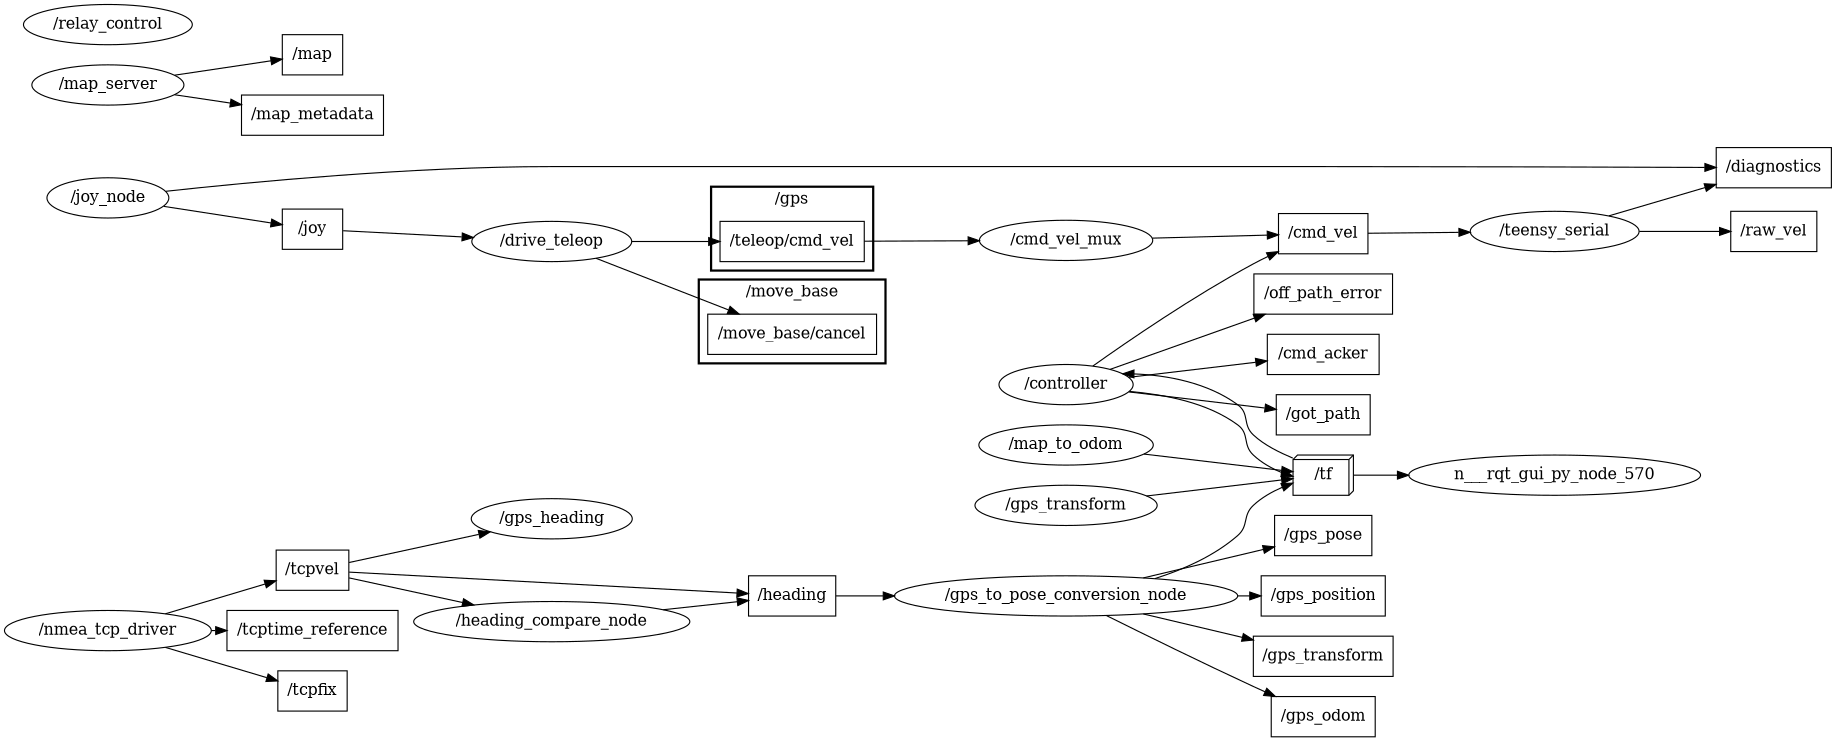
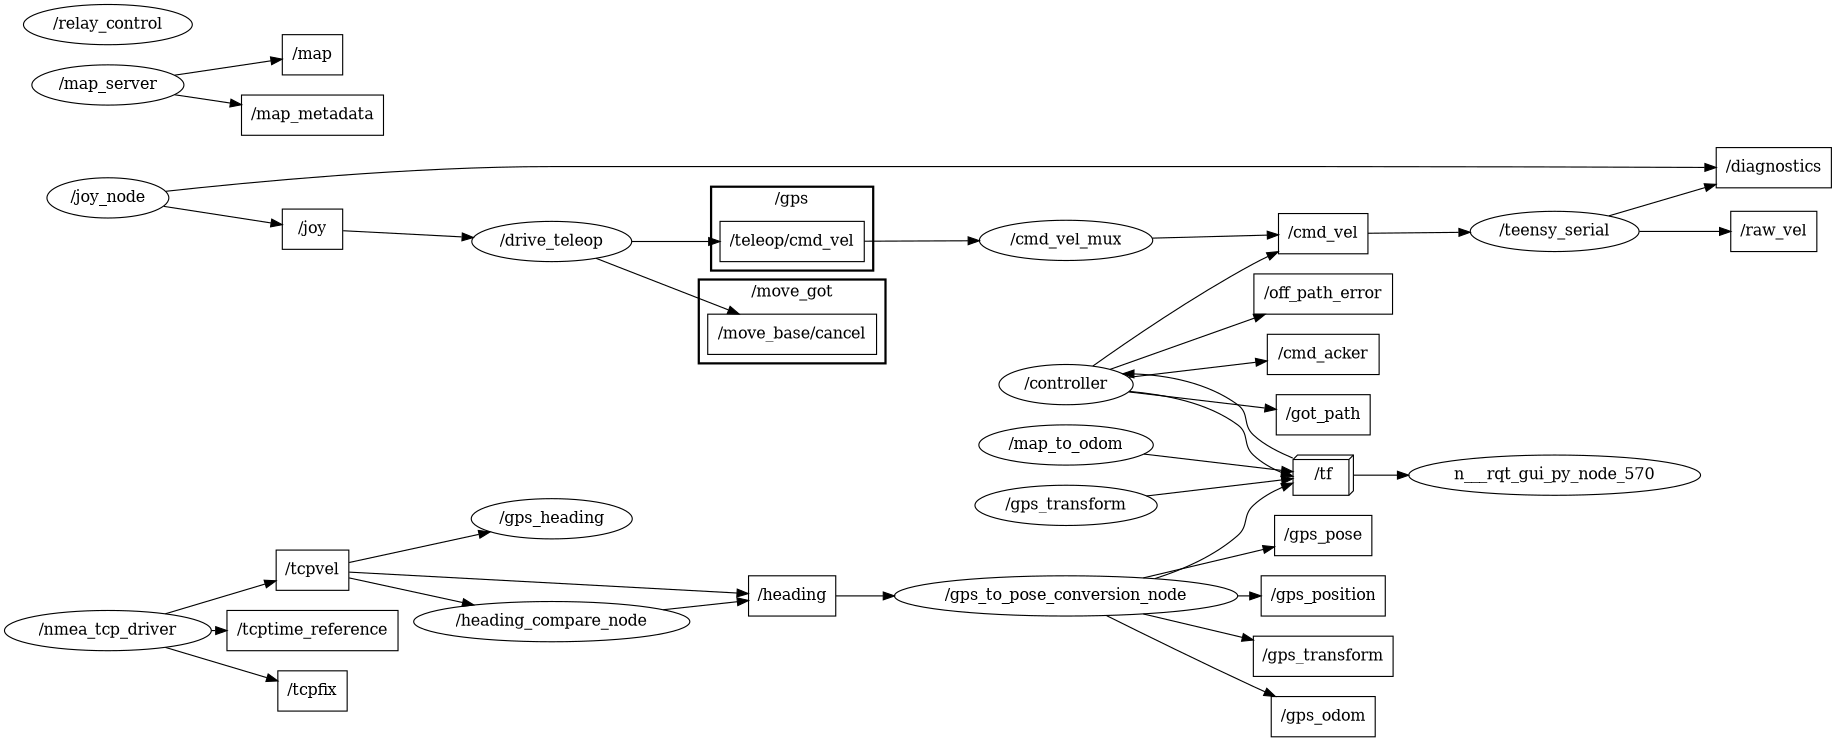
(792, 292) -> (792, 292)
